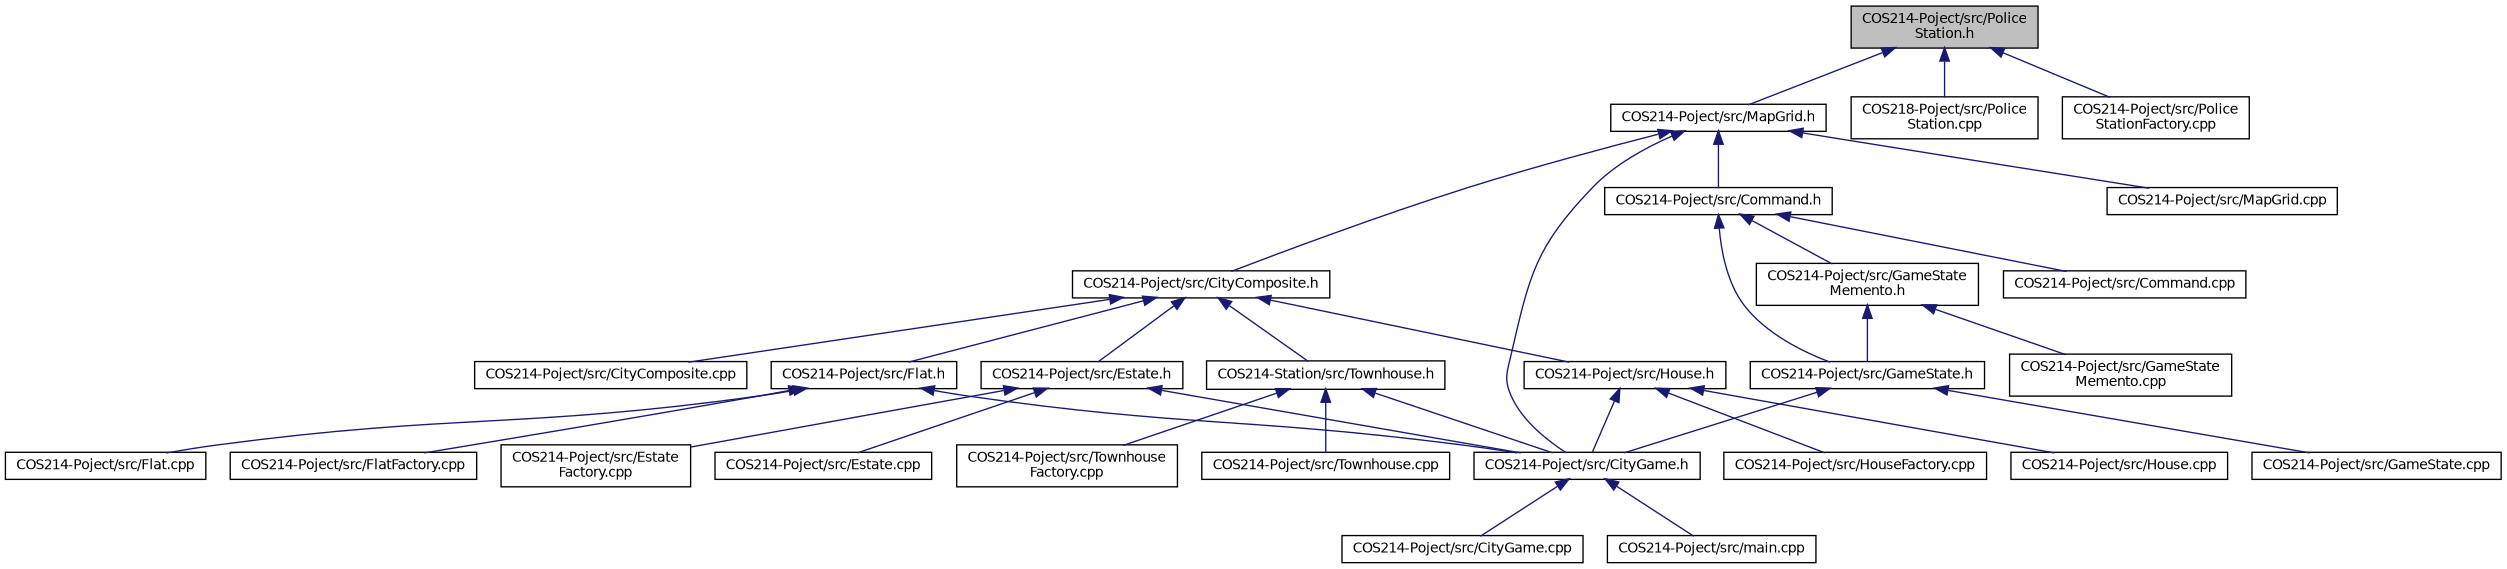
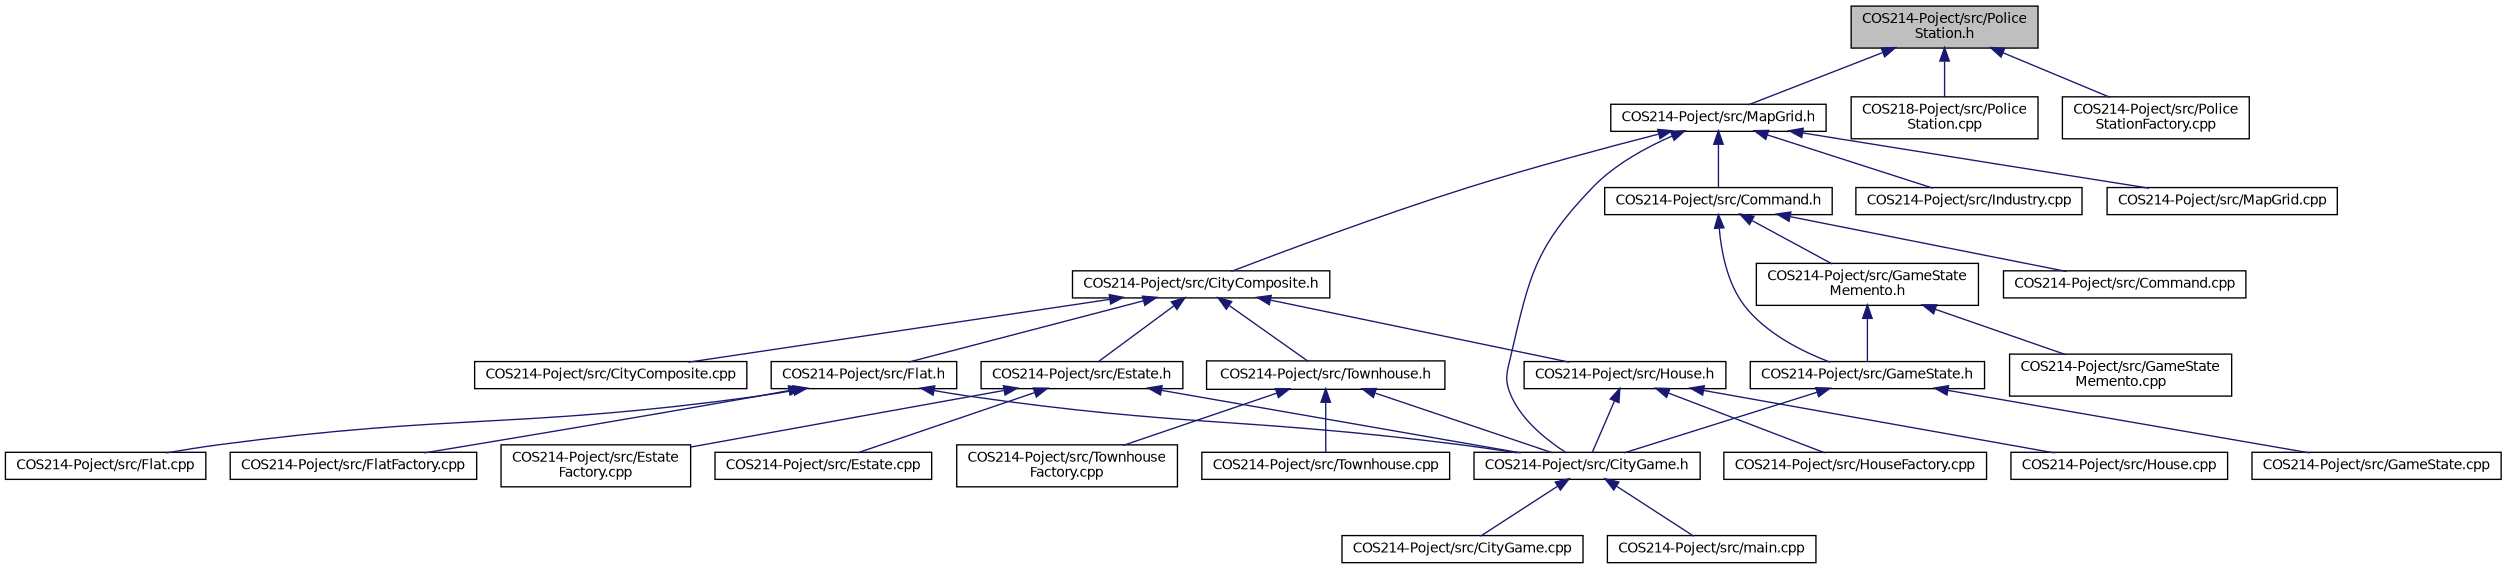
none -> (1969, 201)
(1326, 375) -> (1326, 375)
